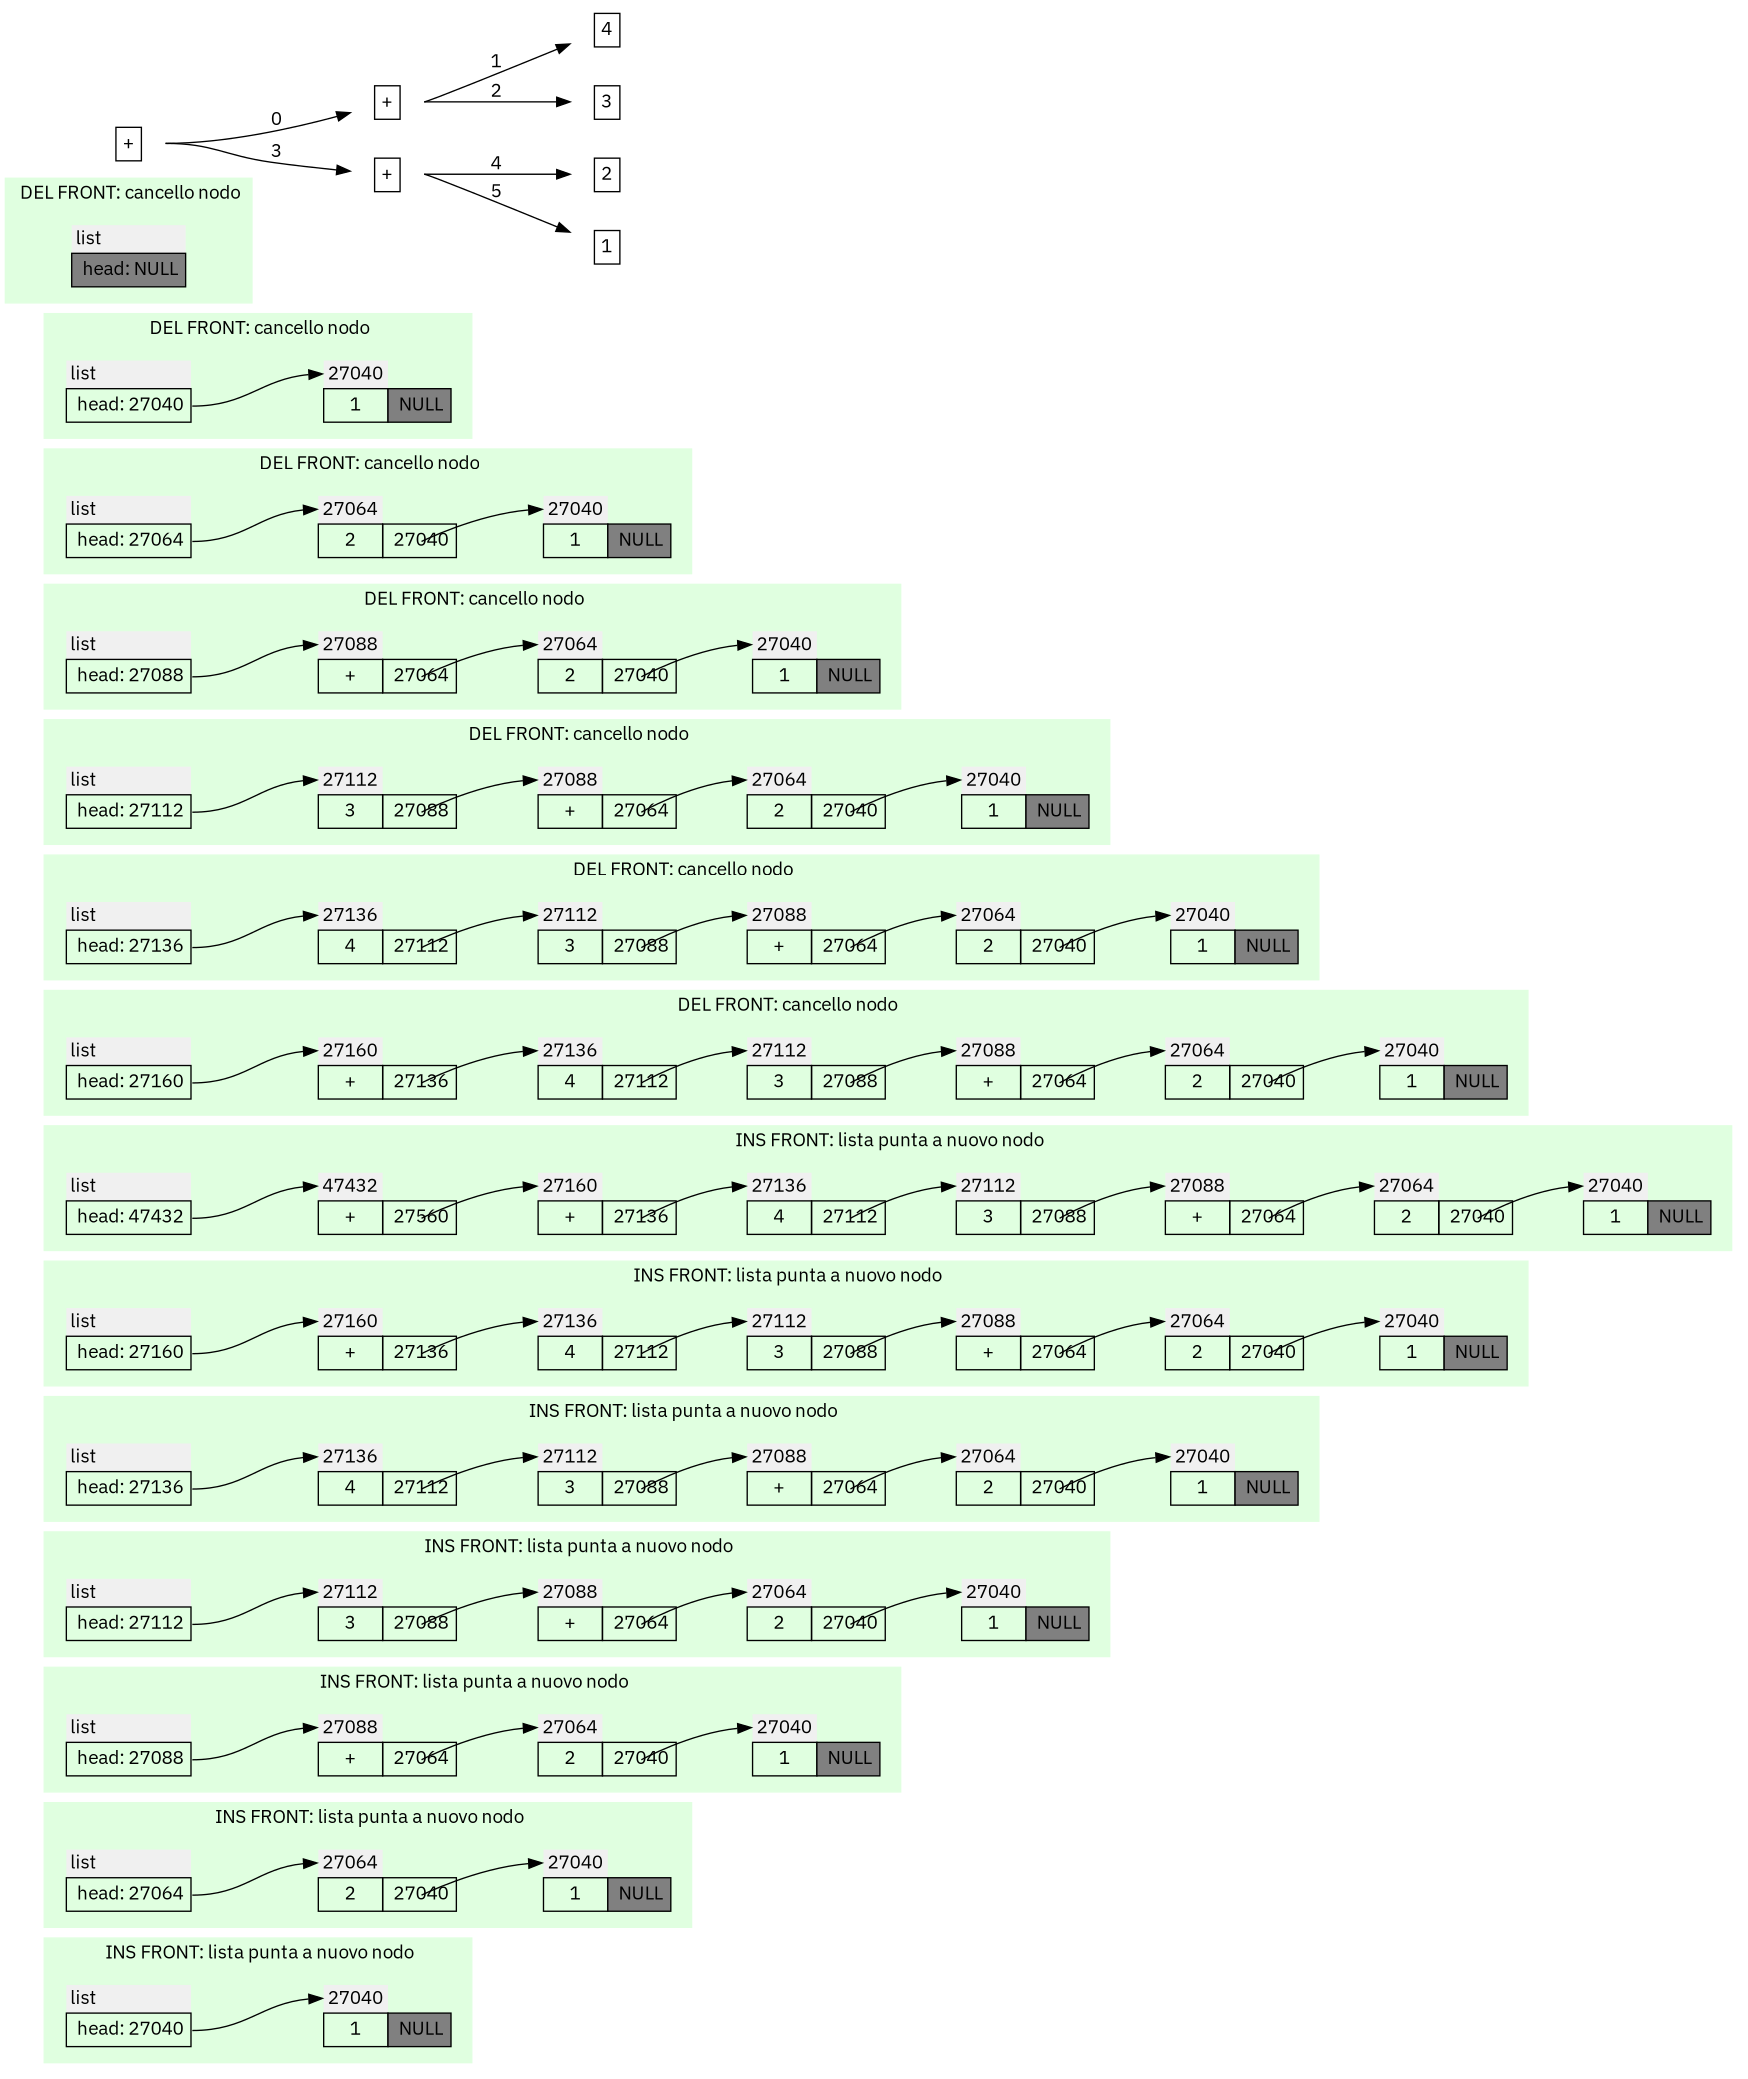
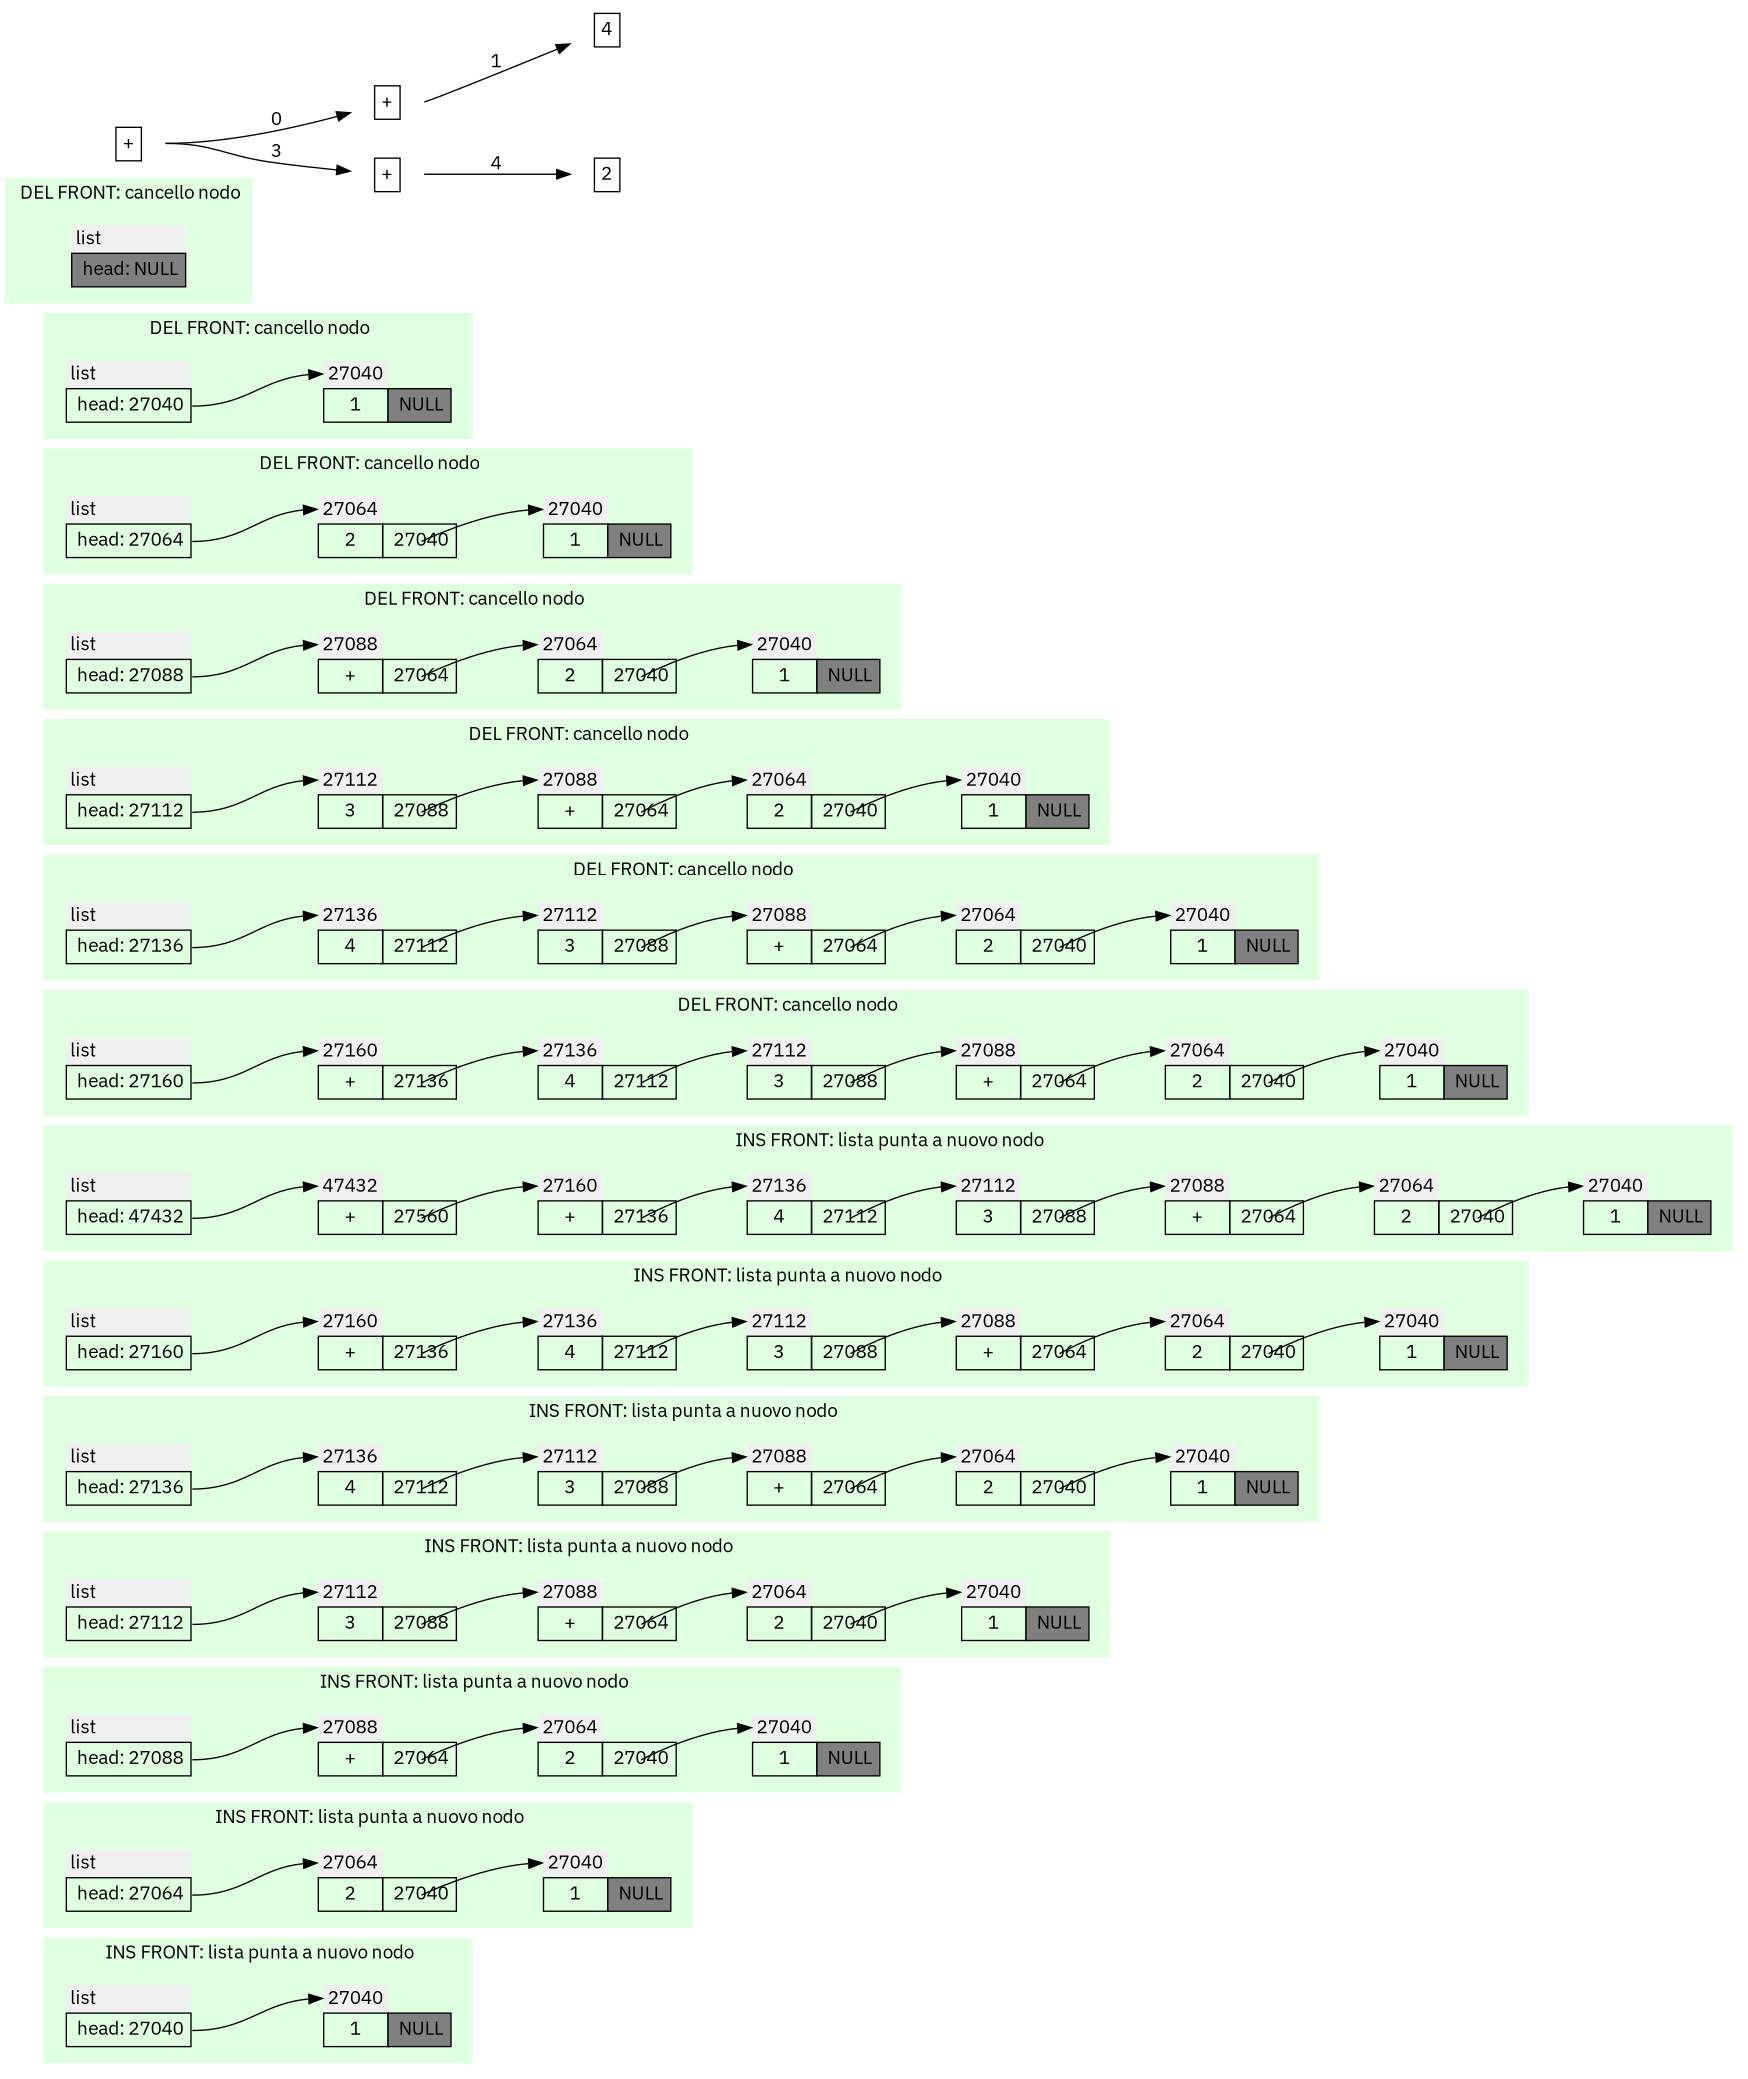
(606, 102) -> none
(606, 247) -> none
